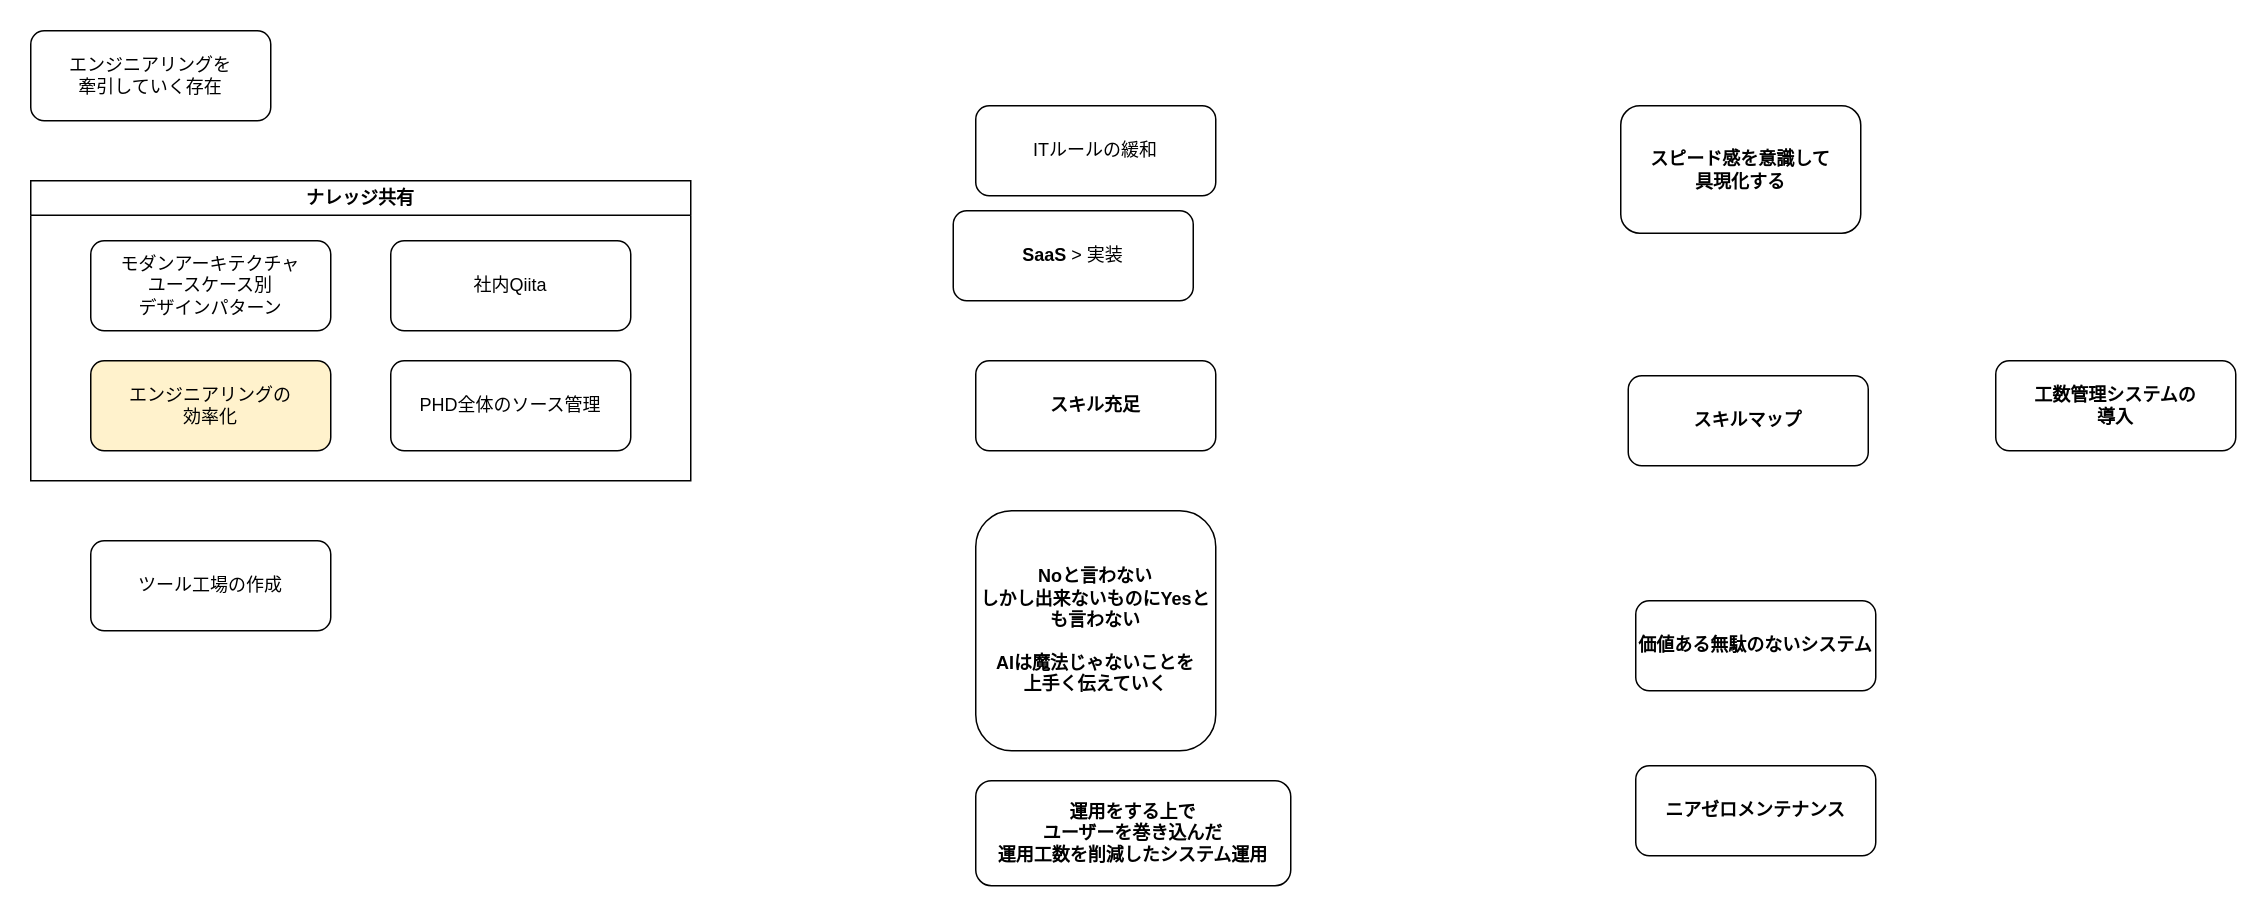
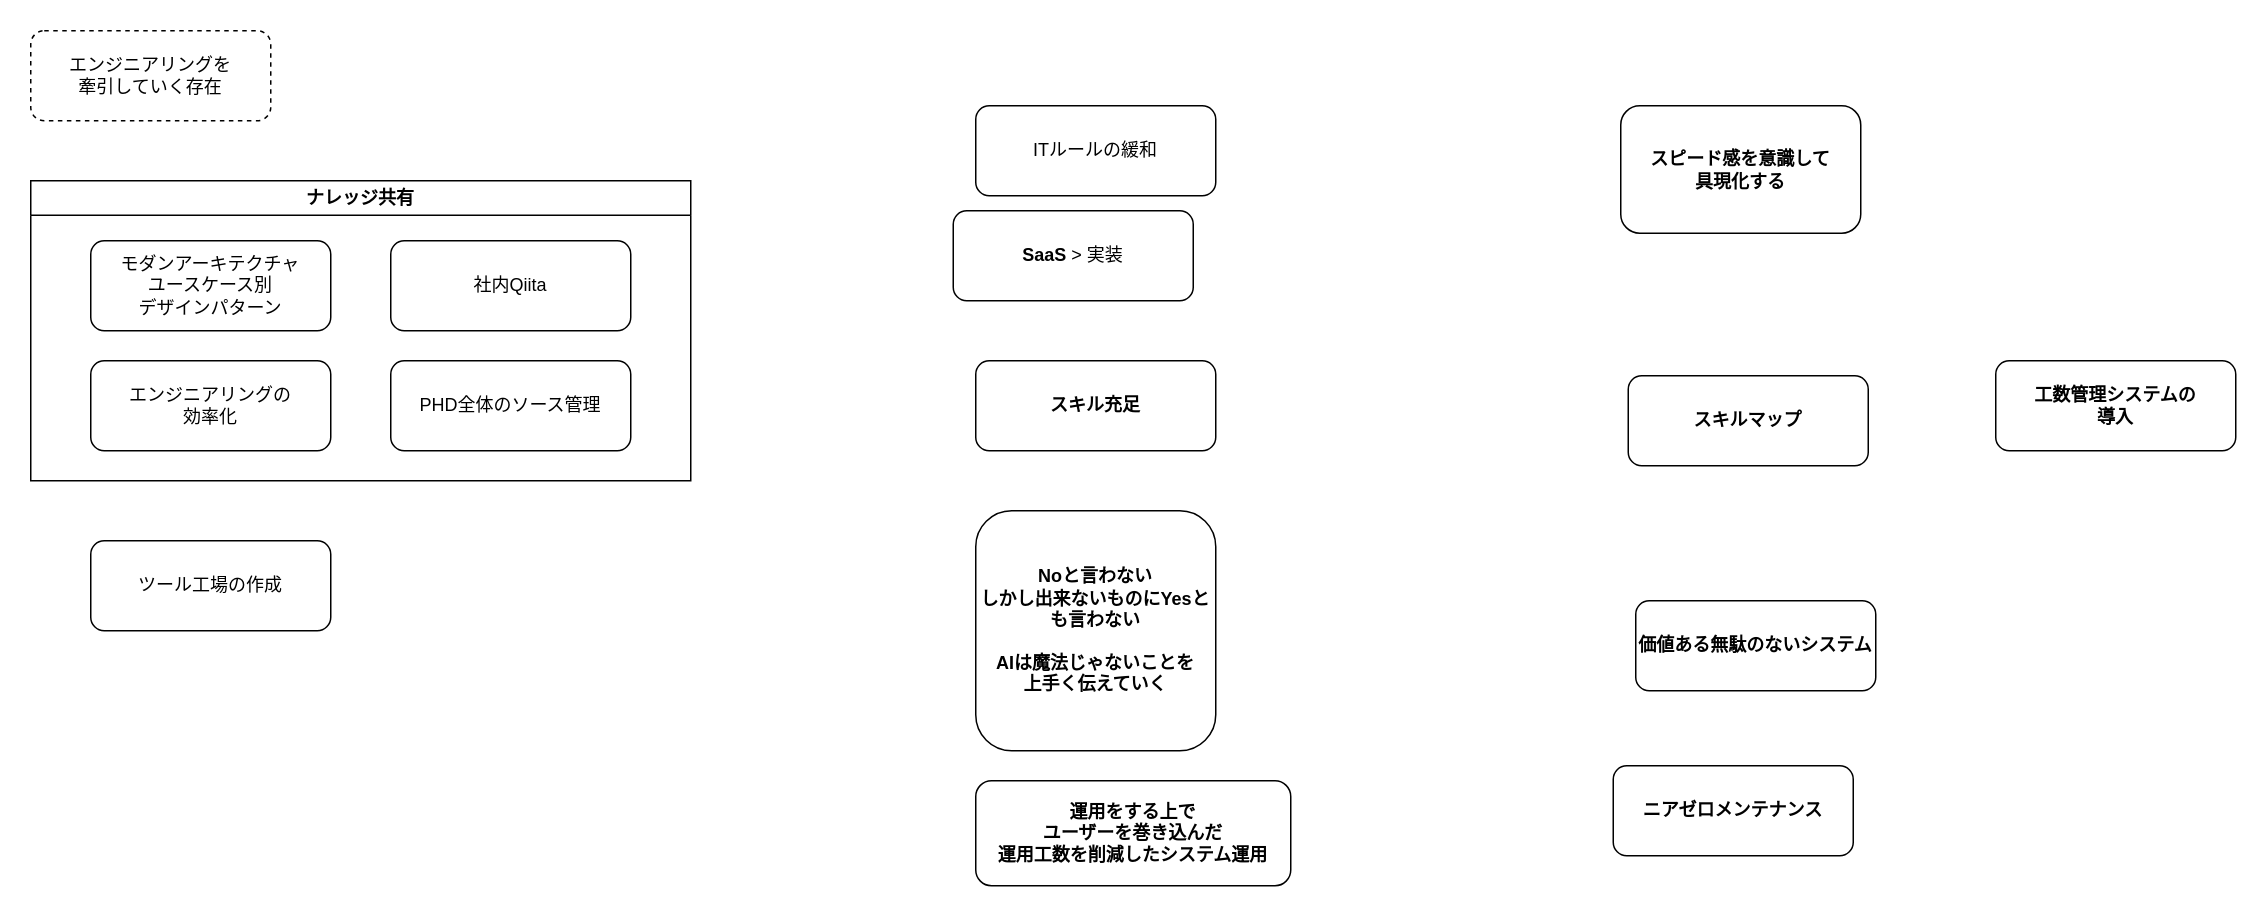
(151, 76) -> (151, 76)
(211, 406) -> (211, 406)
(1756, 811) -> (1733, 811)
